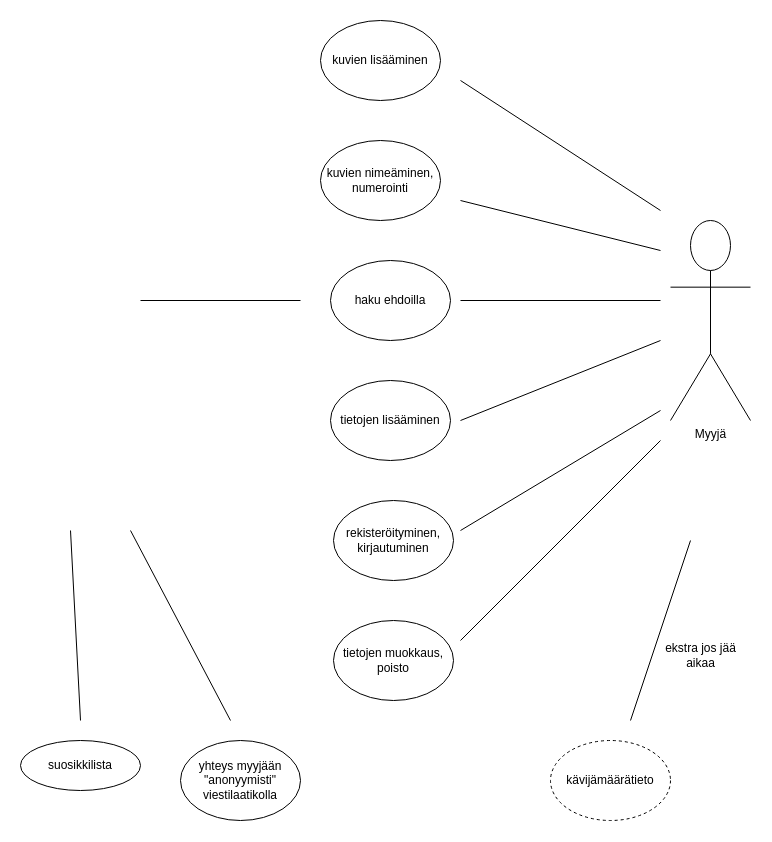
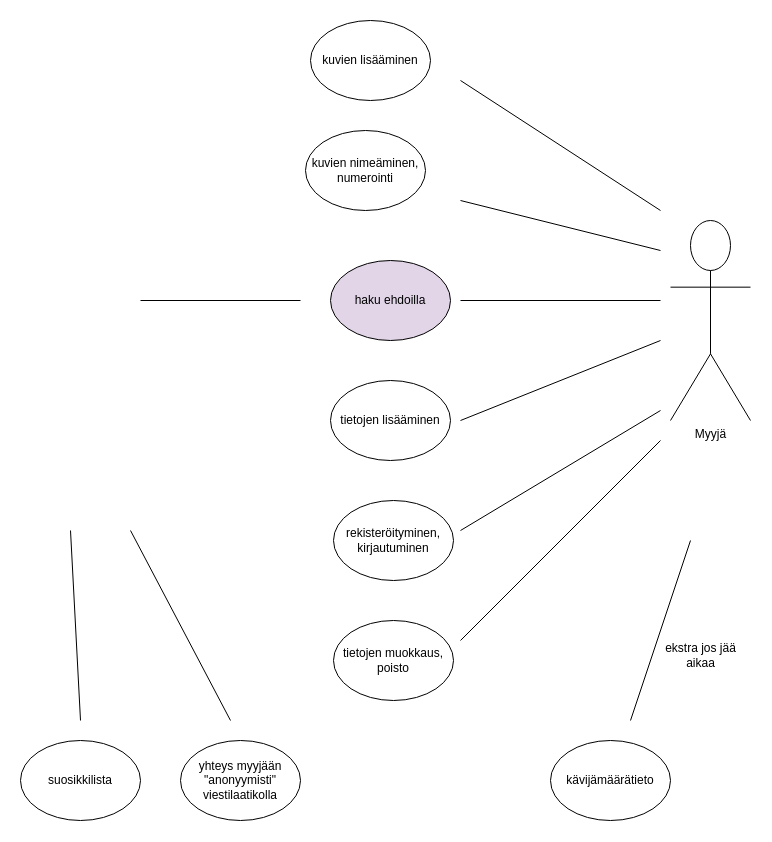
(381, 61) -> (371, 61)
(381, 181) -> (366, 171)
(391, 301) -> (391, 301)
(81, 766) -> (81, 781)
(611, 781) -> (611, 781)
